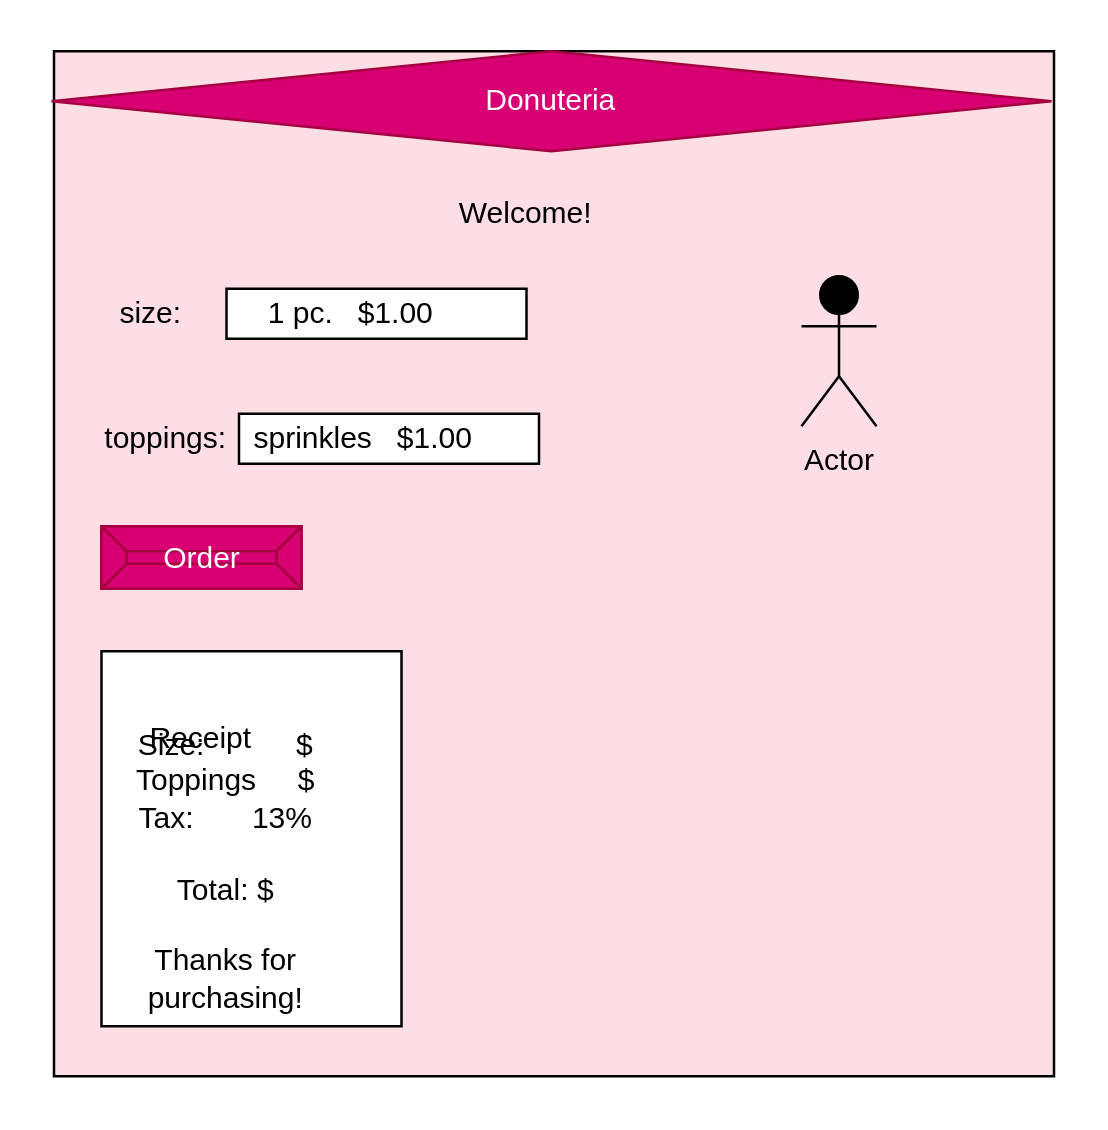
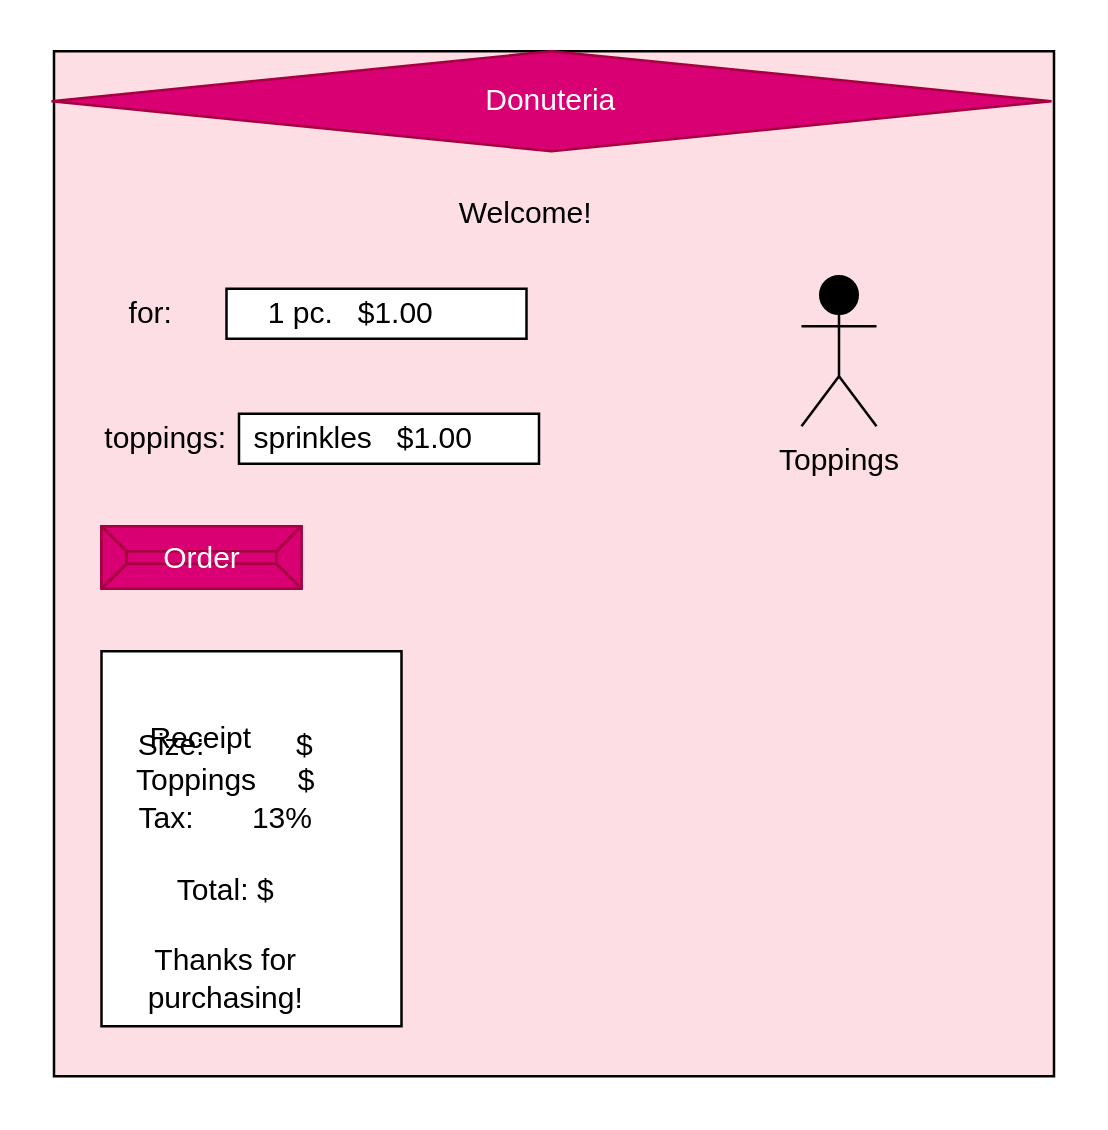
(151, 314) -> (151, 314)
(840, 462) -> (840, 462)
